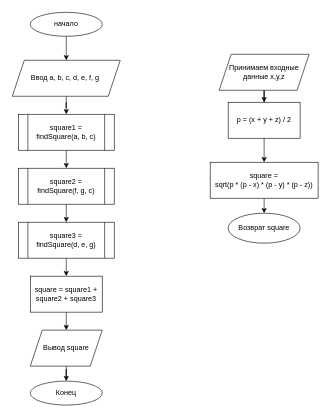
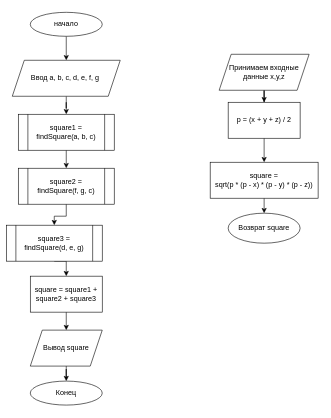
(66, 240) -> (54, 243)
